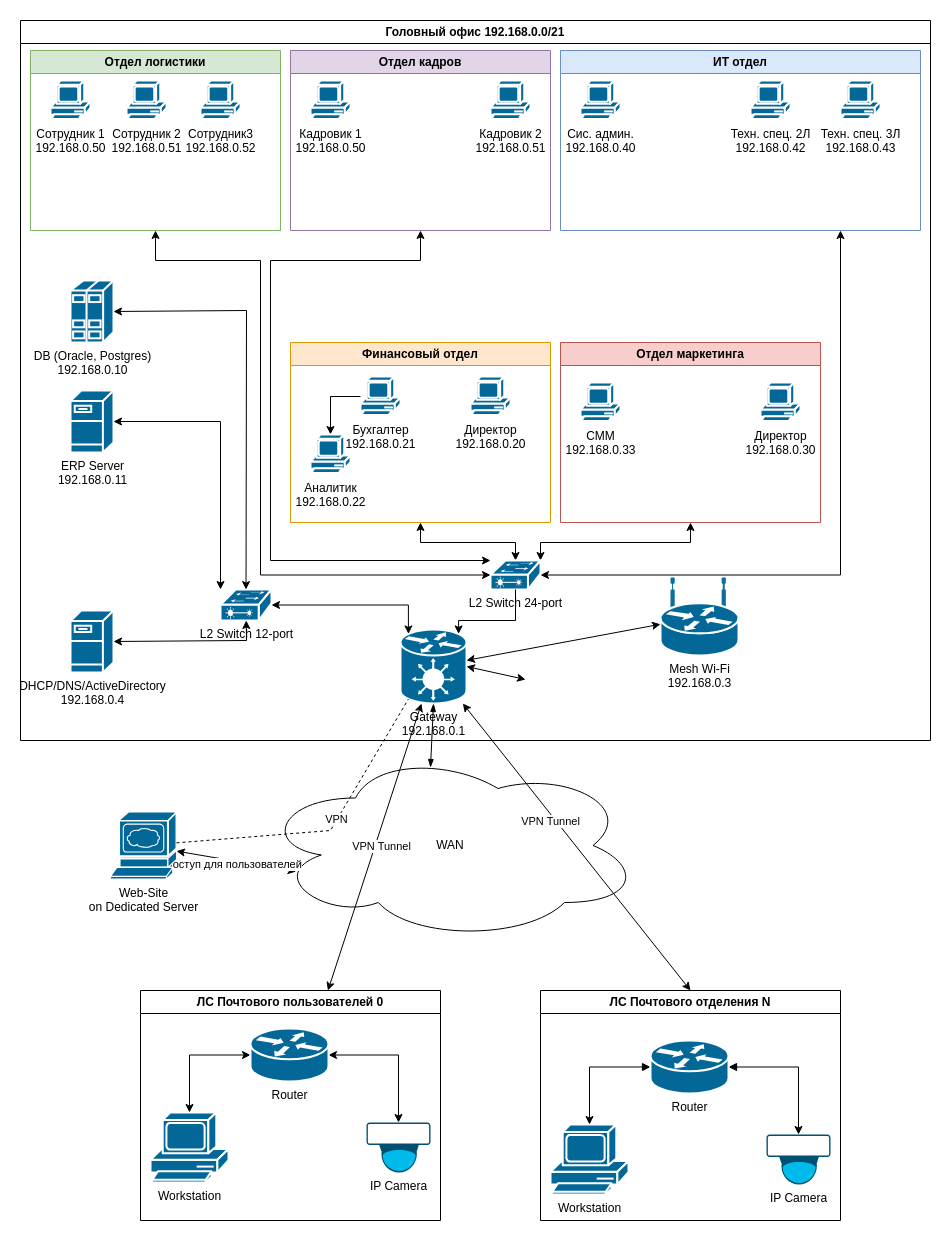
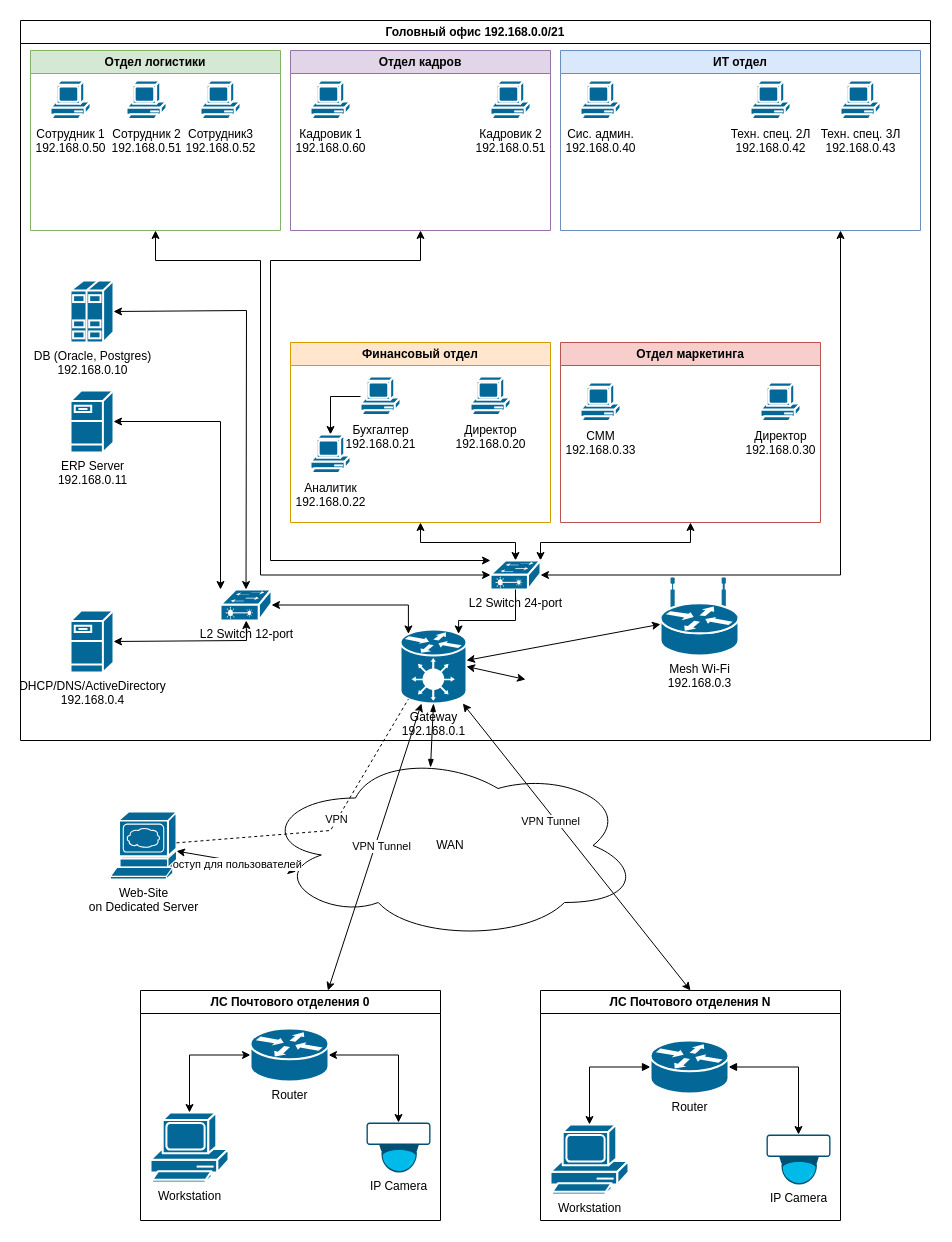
(331, 142) -> (331, 142)
(291, 1003) -> (291, 1003)
